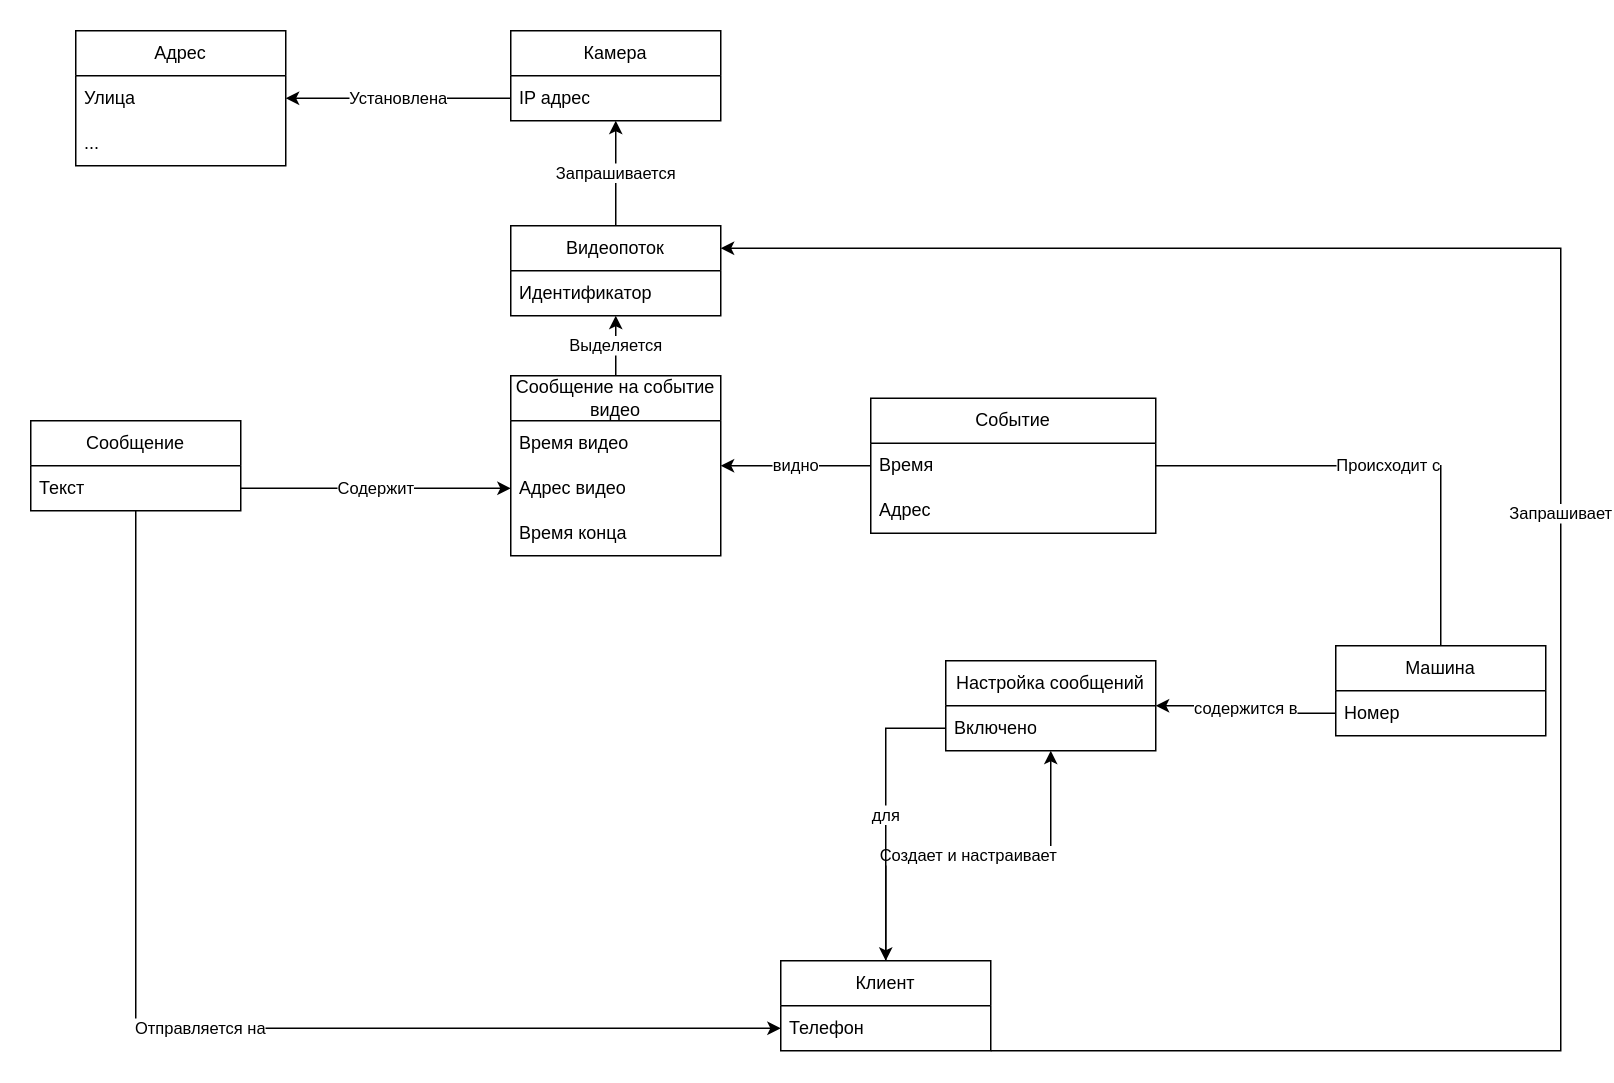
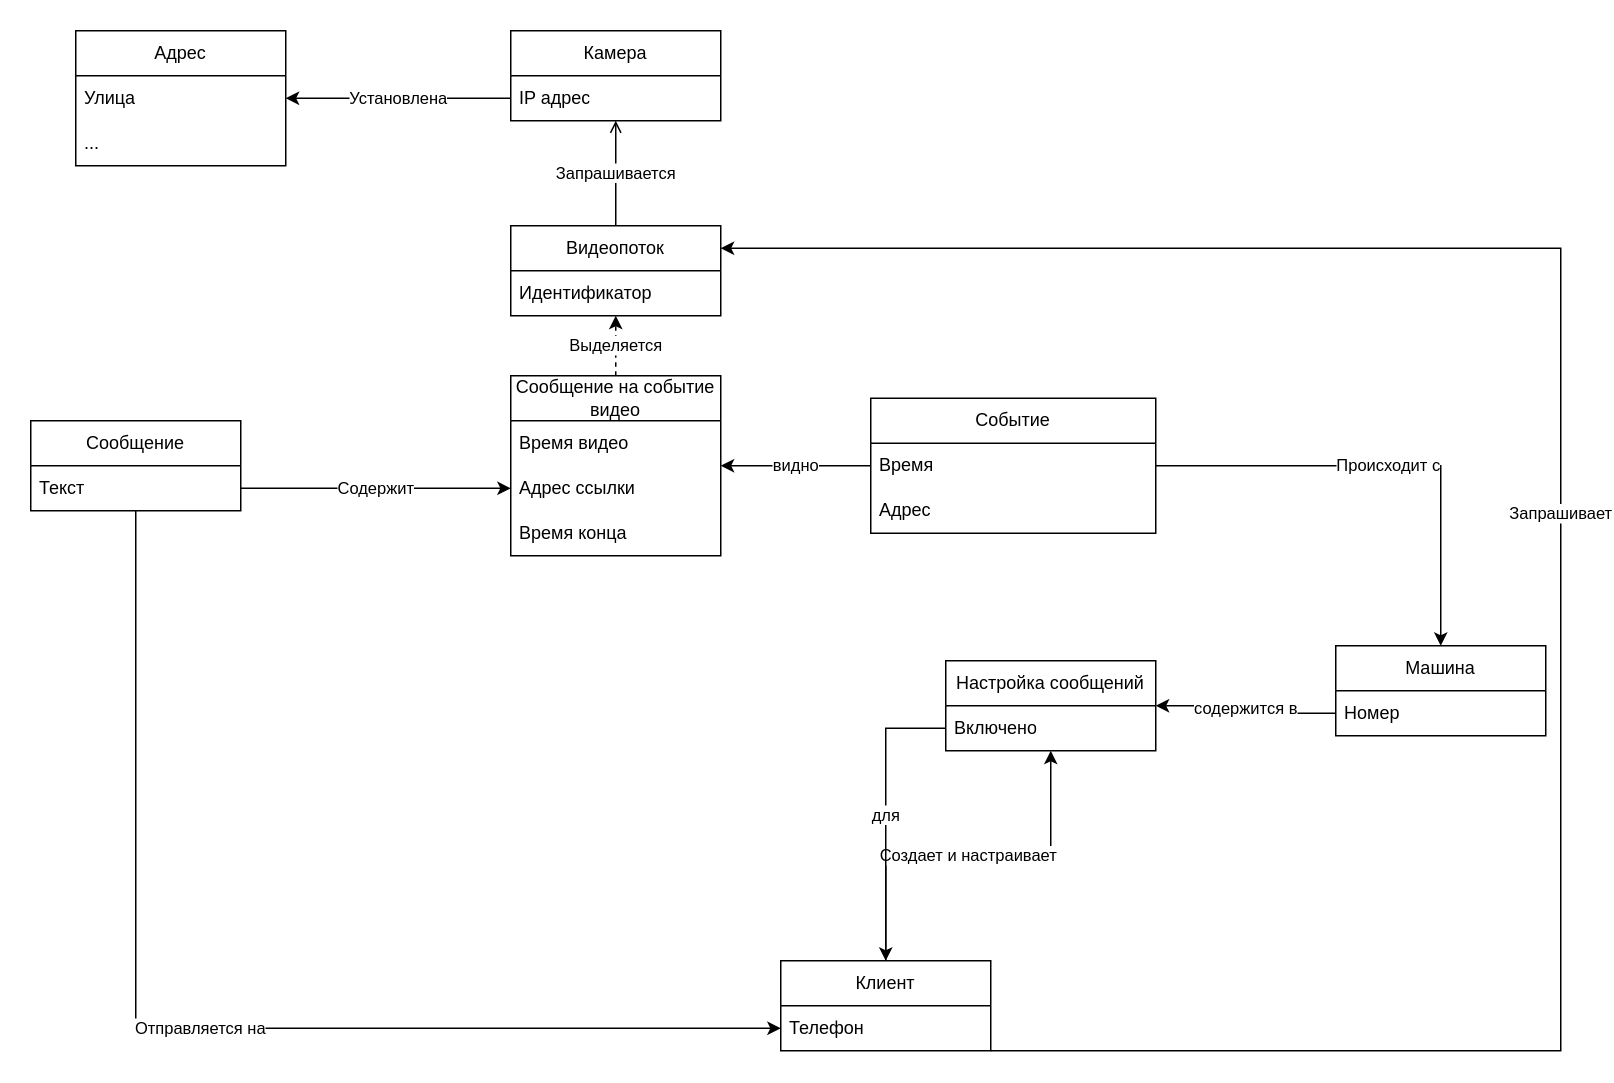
(616, 132) -> (616, 129)
(616, 365) -> (616, 365)
(573, 488) -> (578, 488)
(1441, 638) -> (1441, 634)
